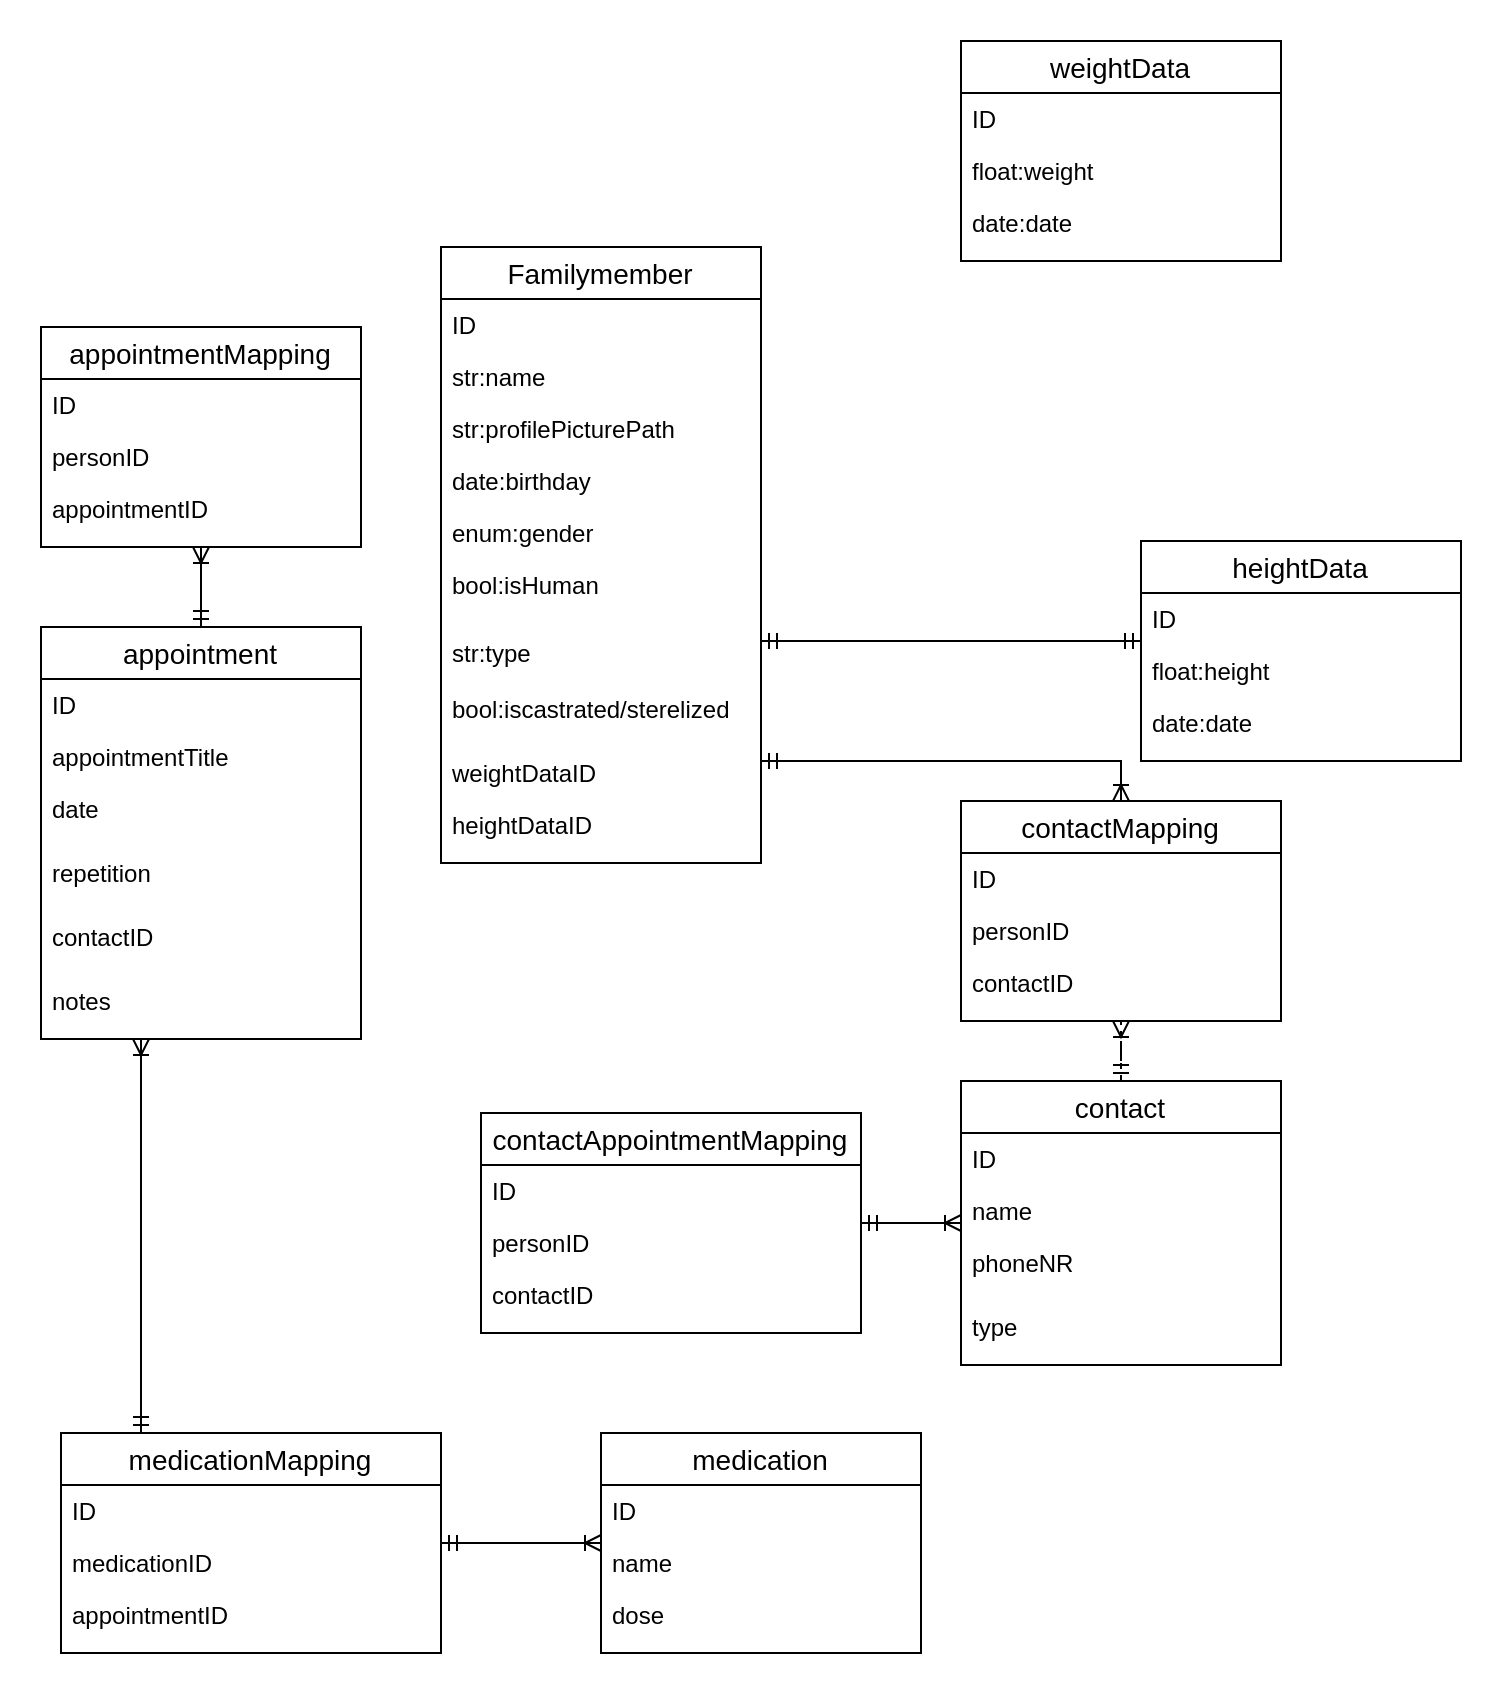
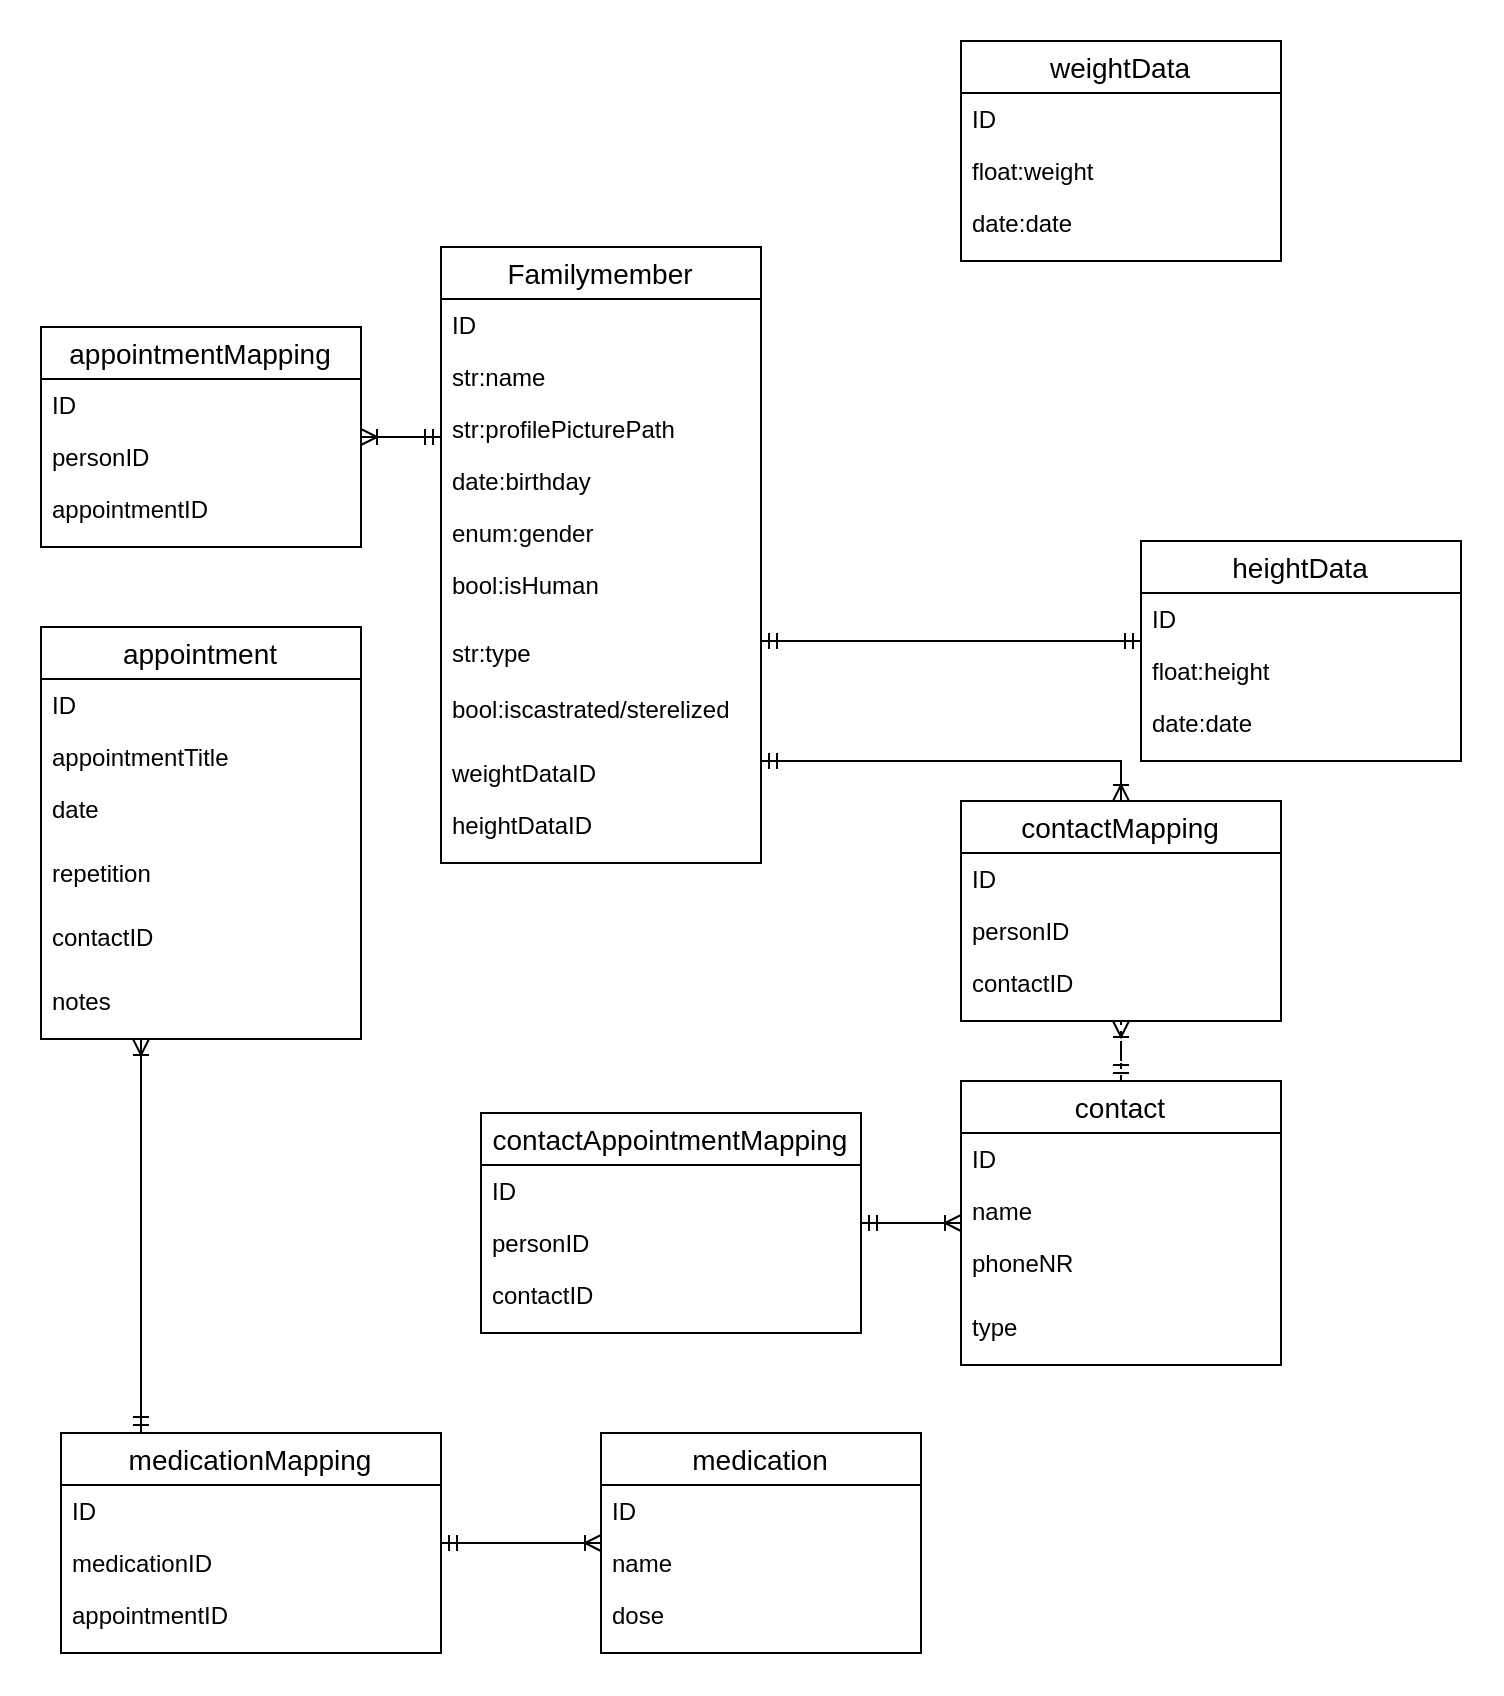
none -> (401, 437)
(201, 589) -> none
